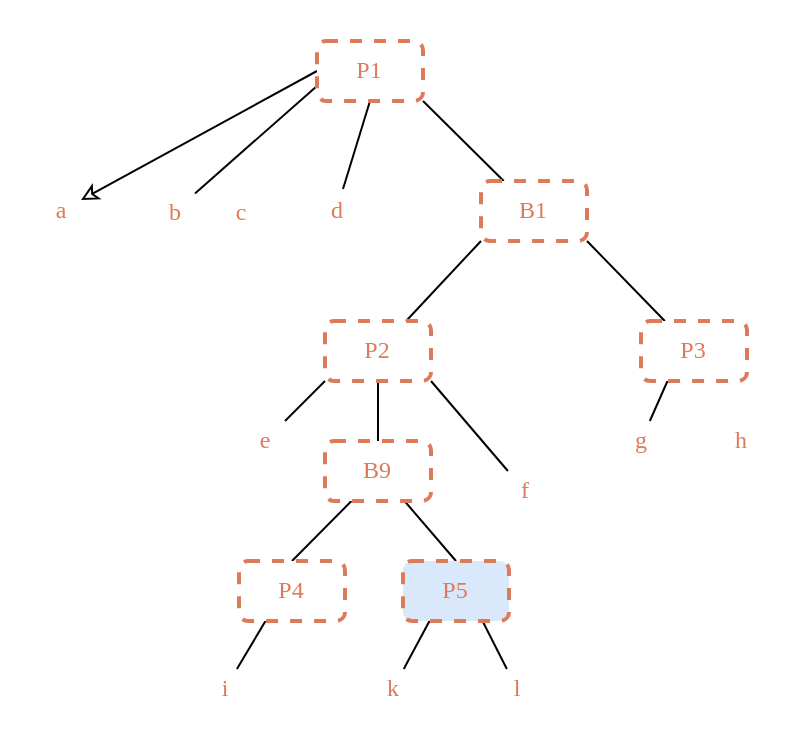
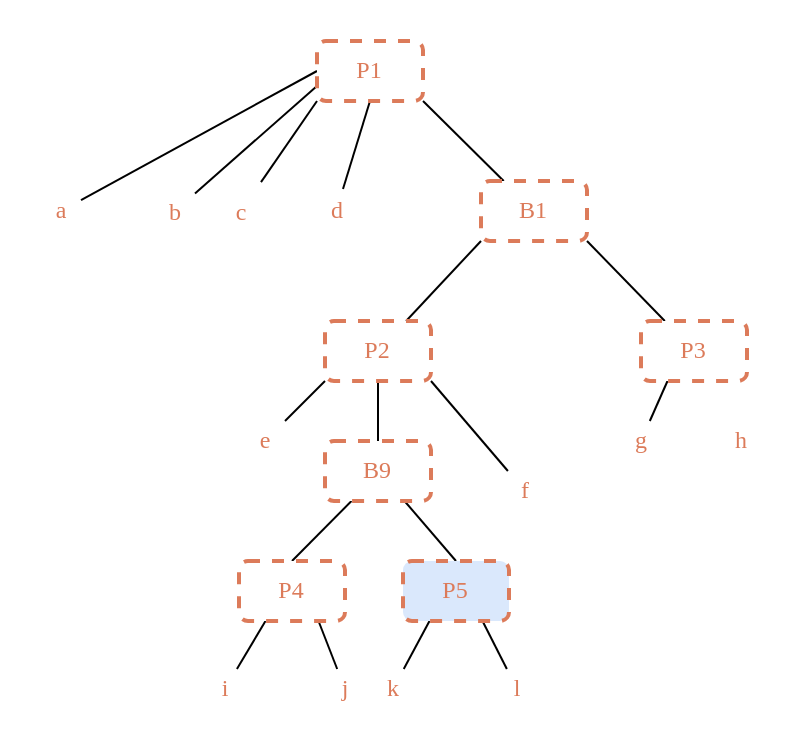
none -> (289, 142)
(94, 193) -> (89, 196)
none -> (328, 645)
none -> (345, 689)
